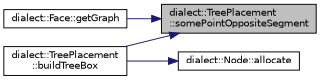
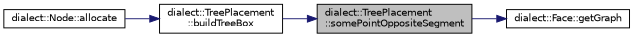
(139, 19) -> (484, 19)
(148, 61) -> (137, 19)
